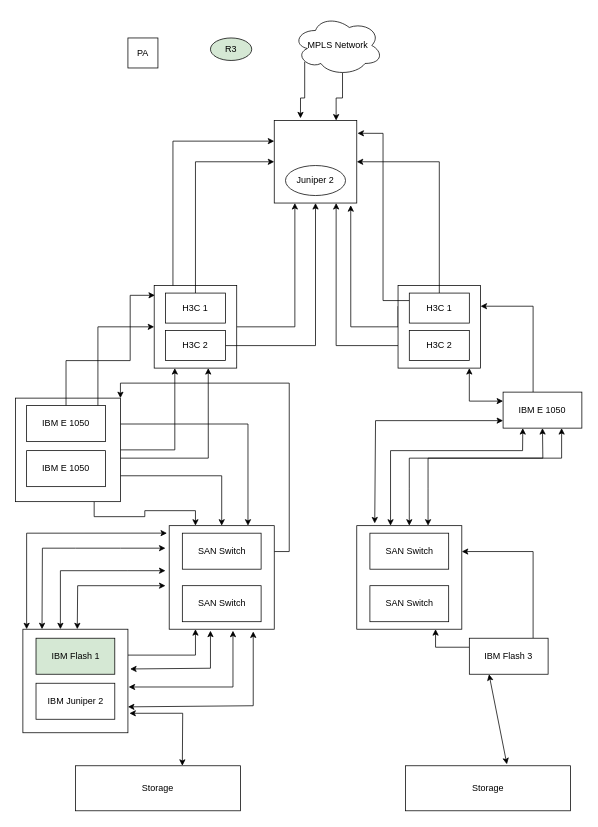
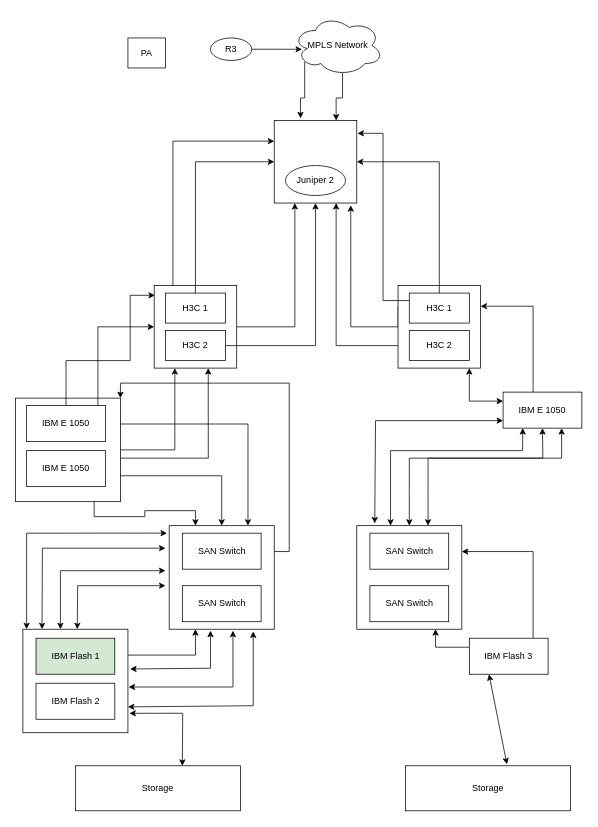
(231, 49) -> (231, 49)
none -> (274, 49)
(143, 53) -> (147, 53)
(76, 701) -> (76, 701)
